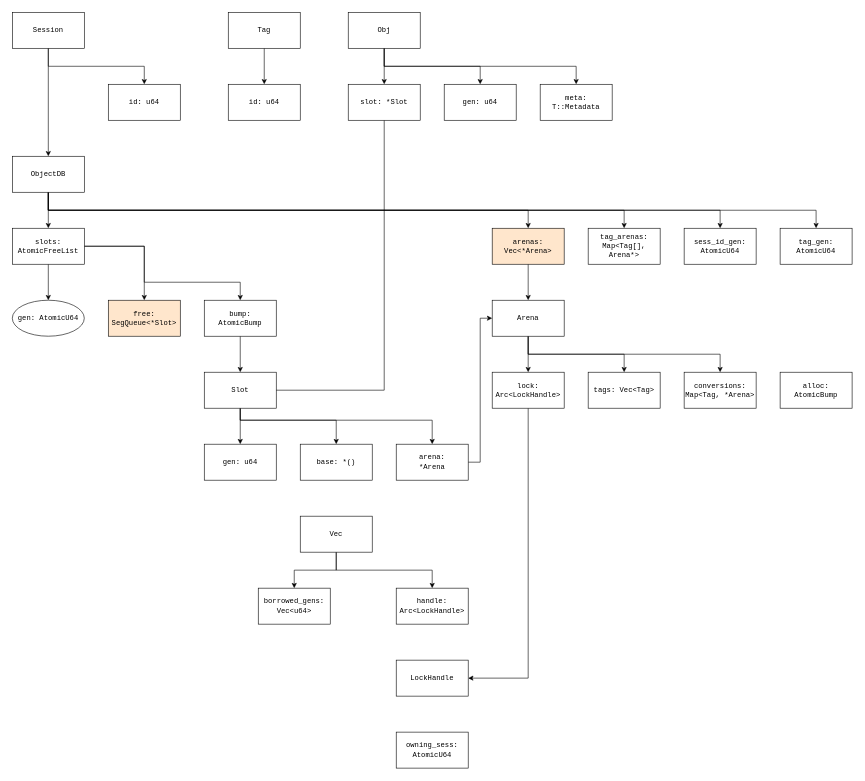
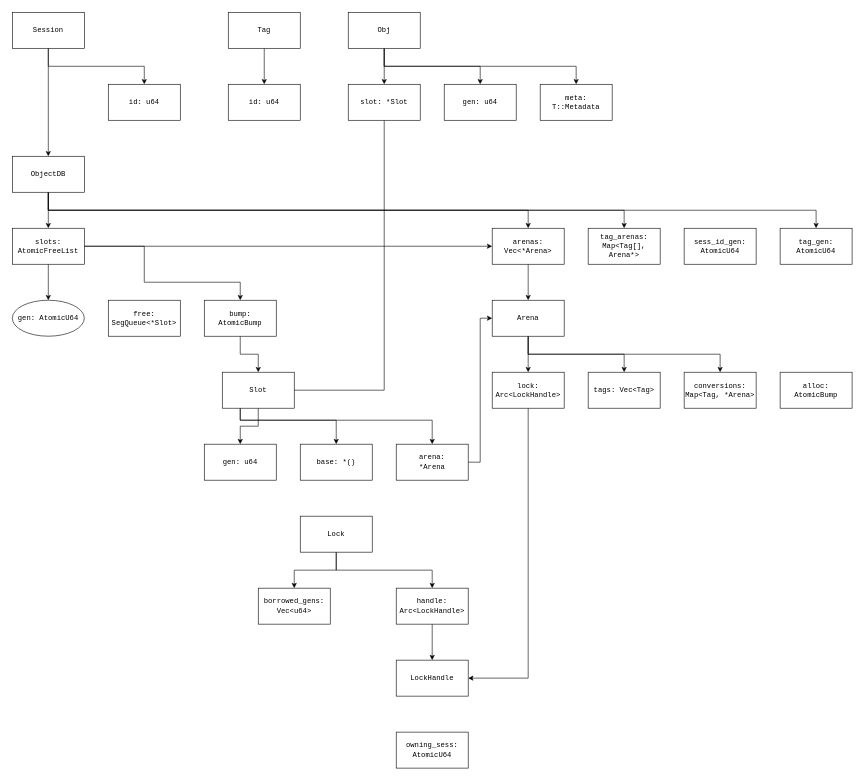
(720, 222) -> none
(528, 246) -> (528, 246)
(144, 294) -> (486, 246)
(144, 318) -> (144, 318)
(240, 390) -> (258, 390)
(336, 534) -> (336, 534)
none -> (432, 654)
